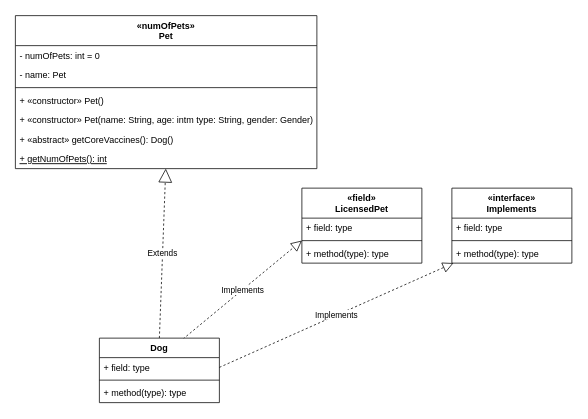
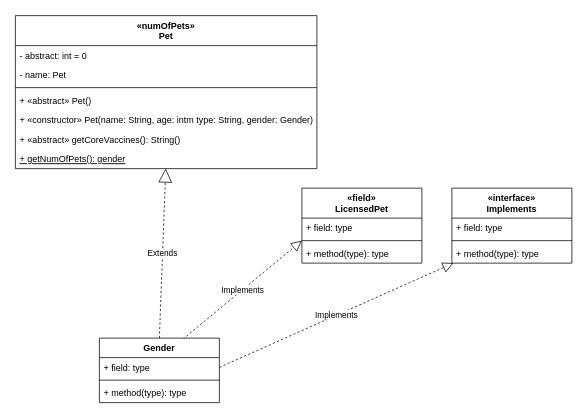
(63, 56) -> (60, 56)
(70, 101) -> (63, 101)
(107, 140) -> (113, 140)
(68, 159) -> (76, 159)
(159, 348) -> (159, 348)
